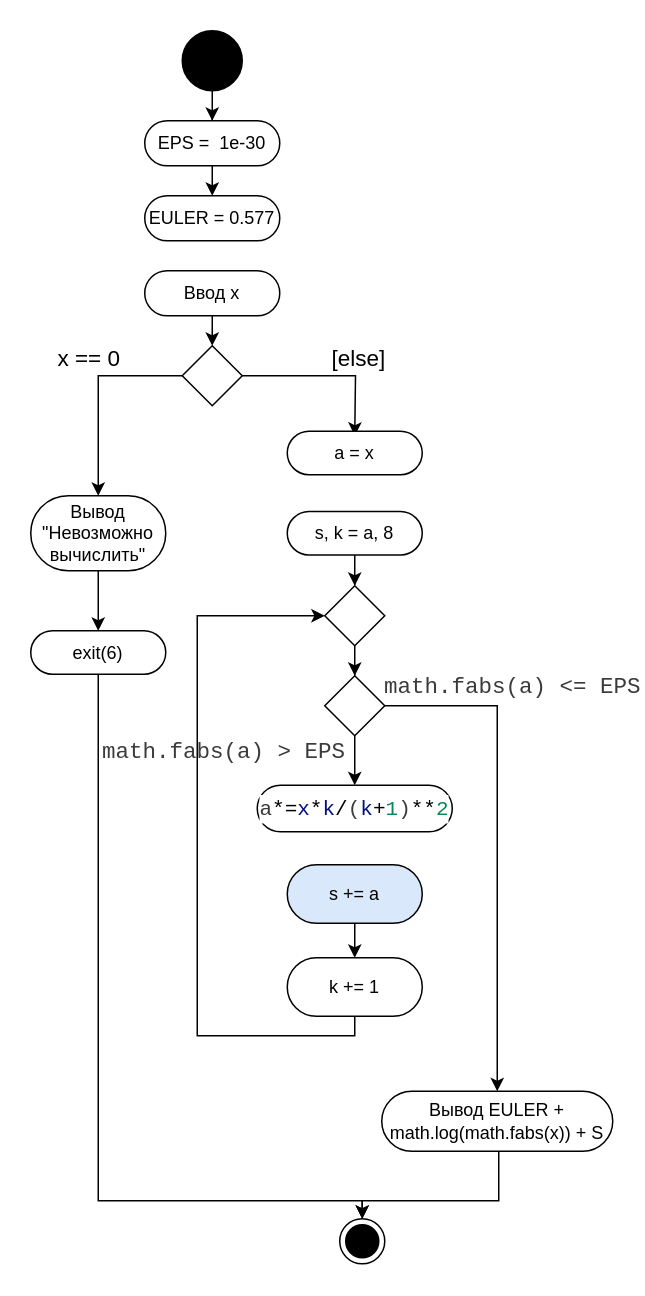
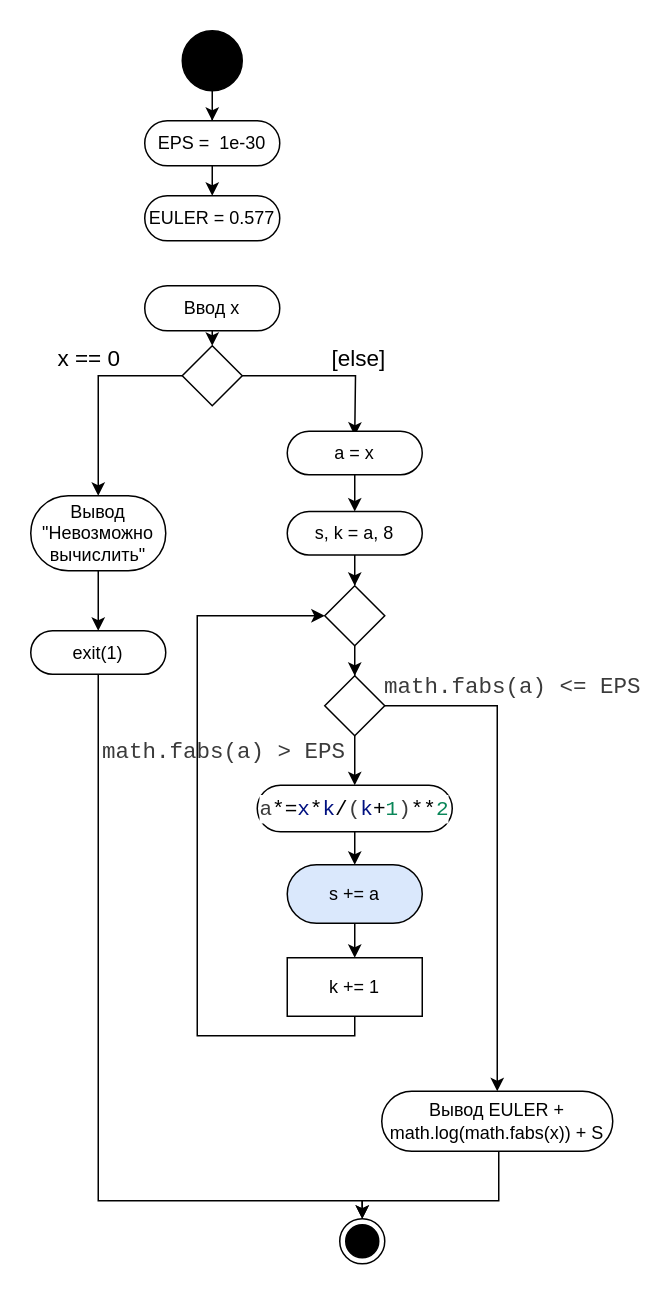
(212, 293) -> (212, 308)
none -> (355, 499)
(98, 653) -> (98, 653)
none -> (355, 854)
(355, 987) -> (355, 987)
